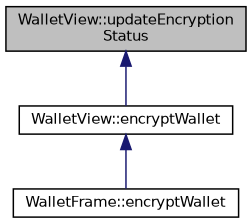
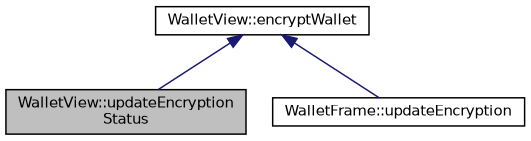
(126, 86) -> (194, 66)
(126, 203) -> (399, 112)
